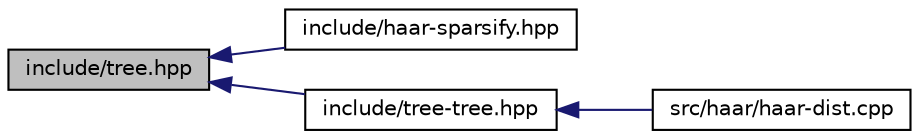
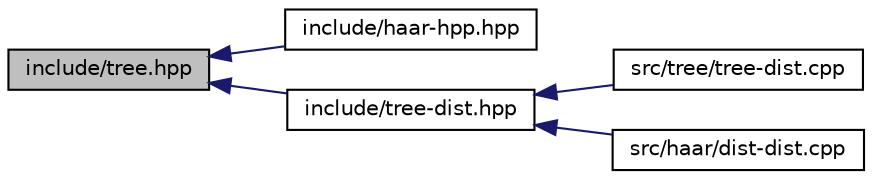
(431, 30) -> (411, 30)
none -> (738, 70)
(431, 110) -> (411, 110)
(782, 110) -> (738, 150)
